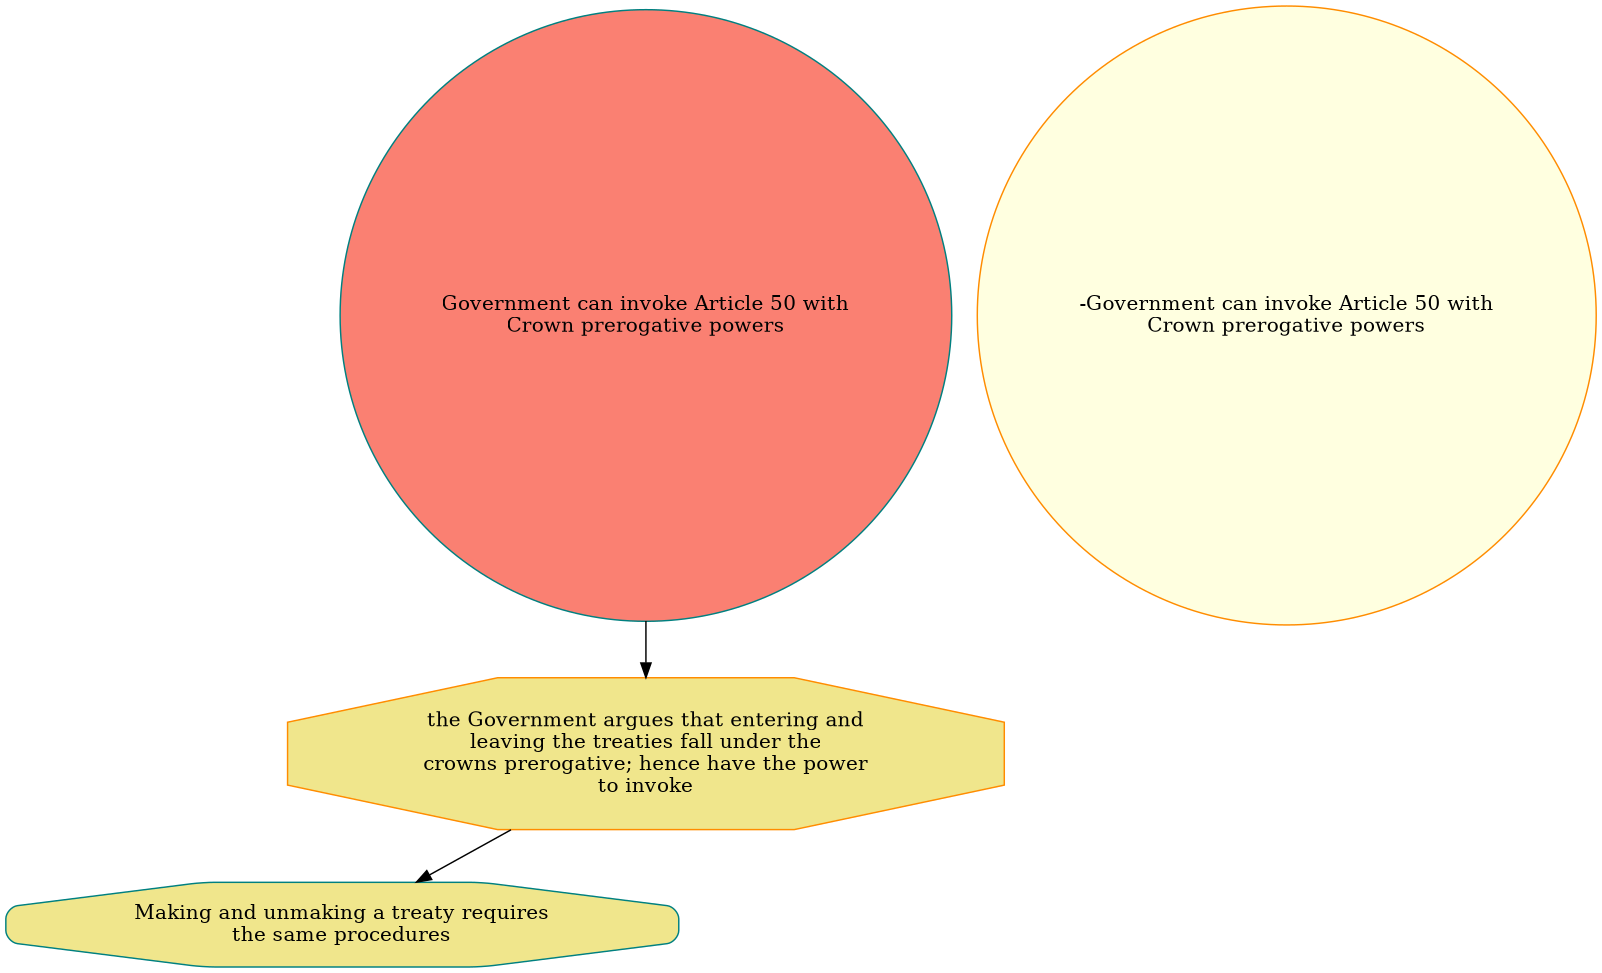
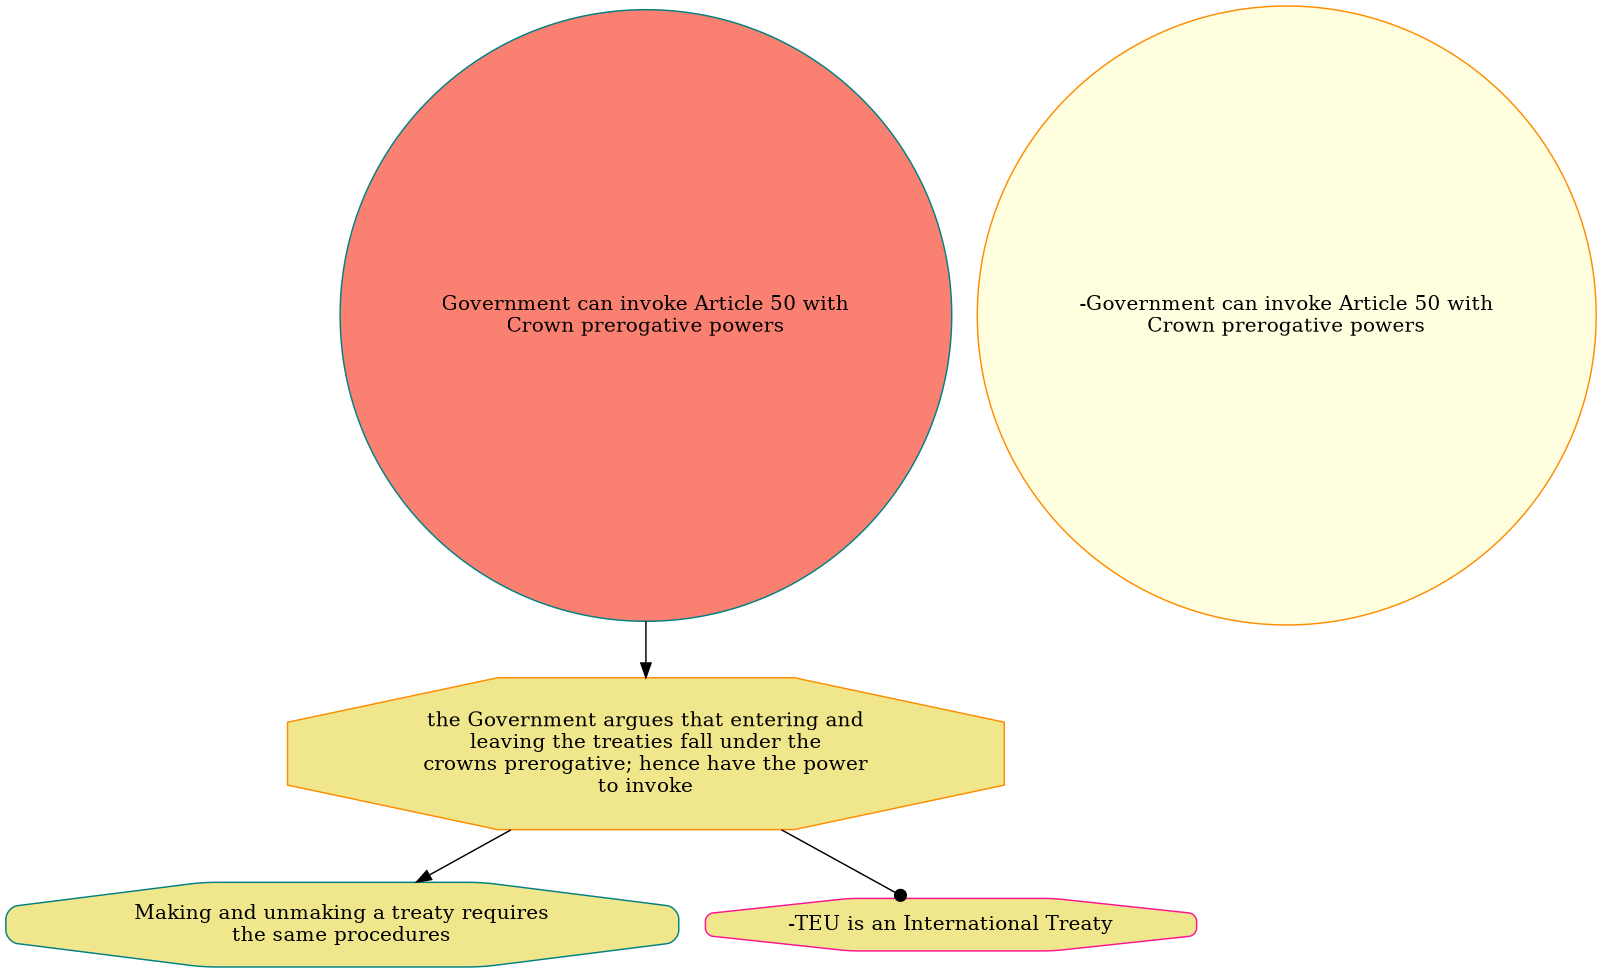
none -> (951, 925)
